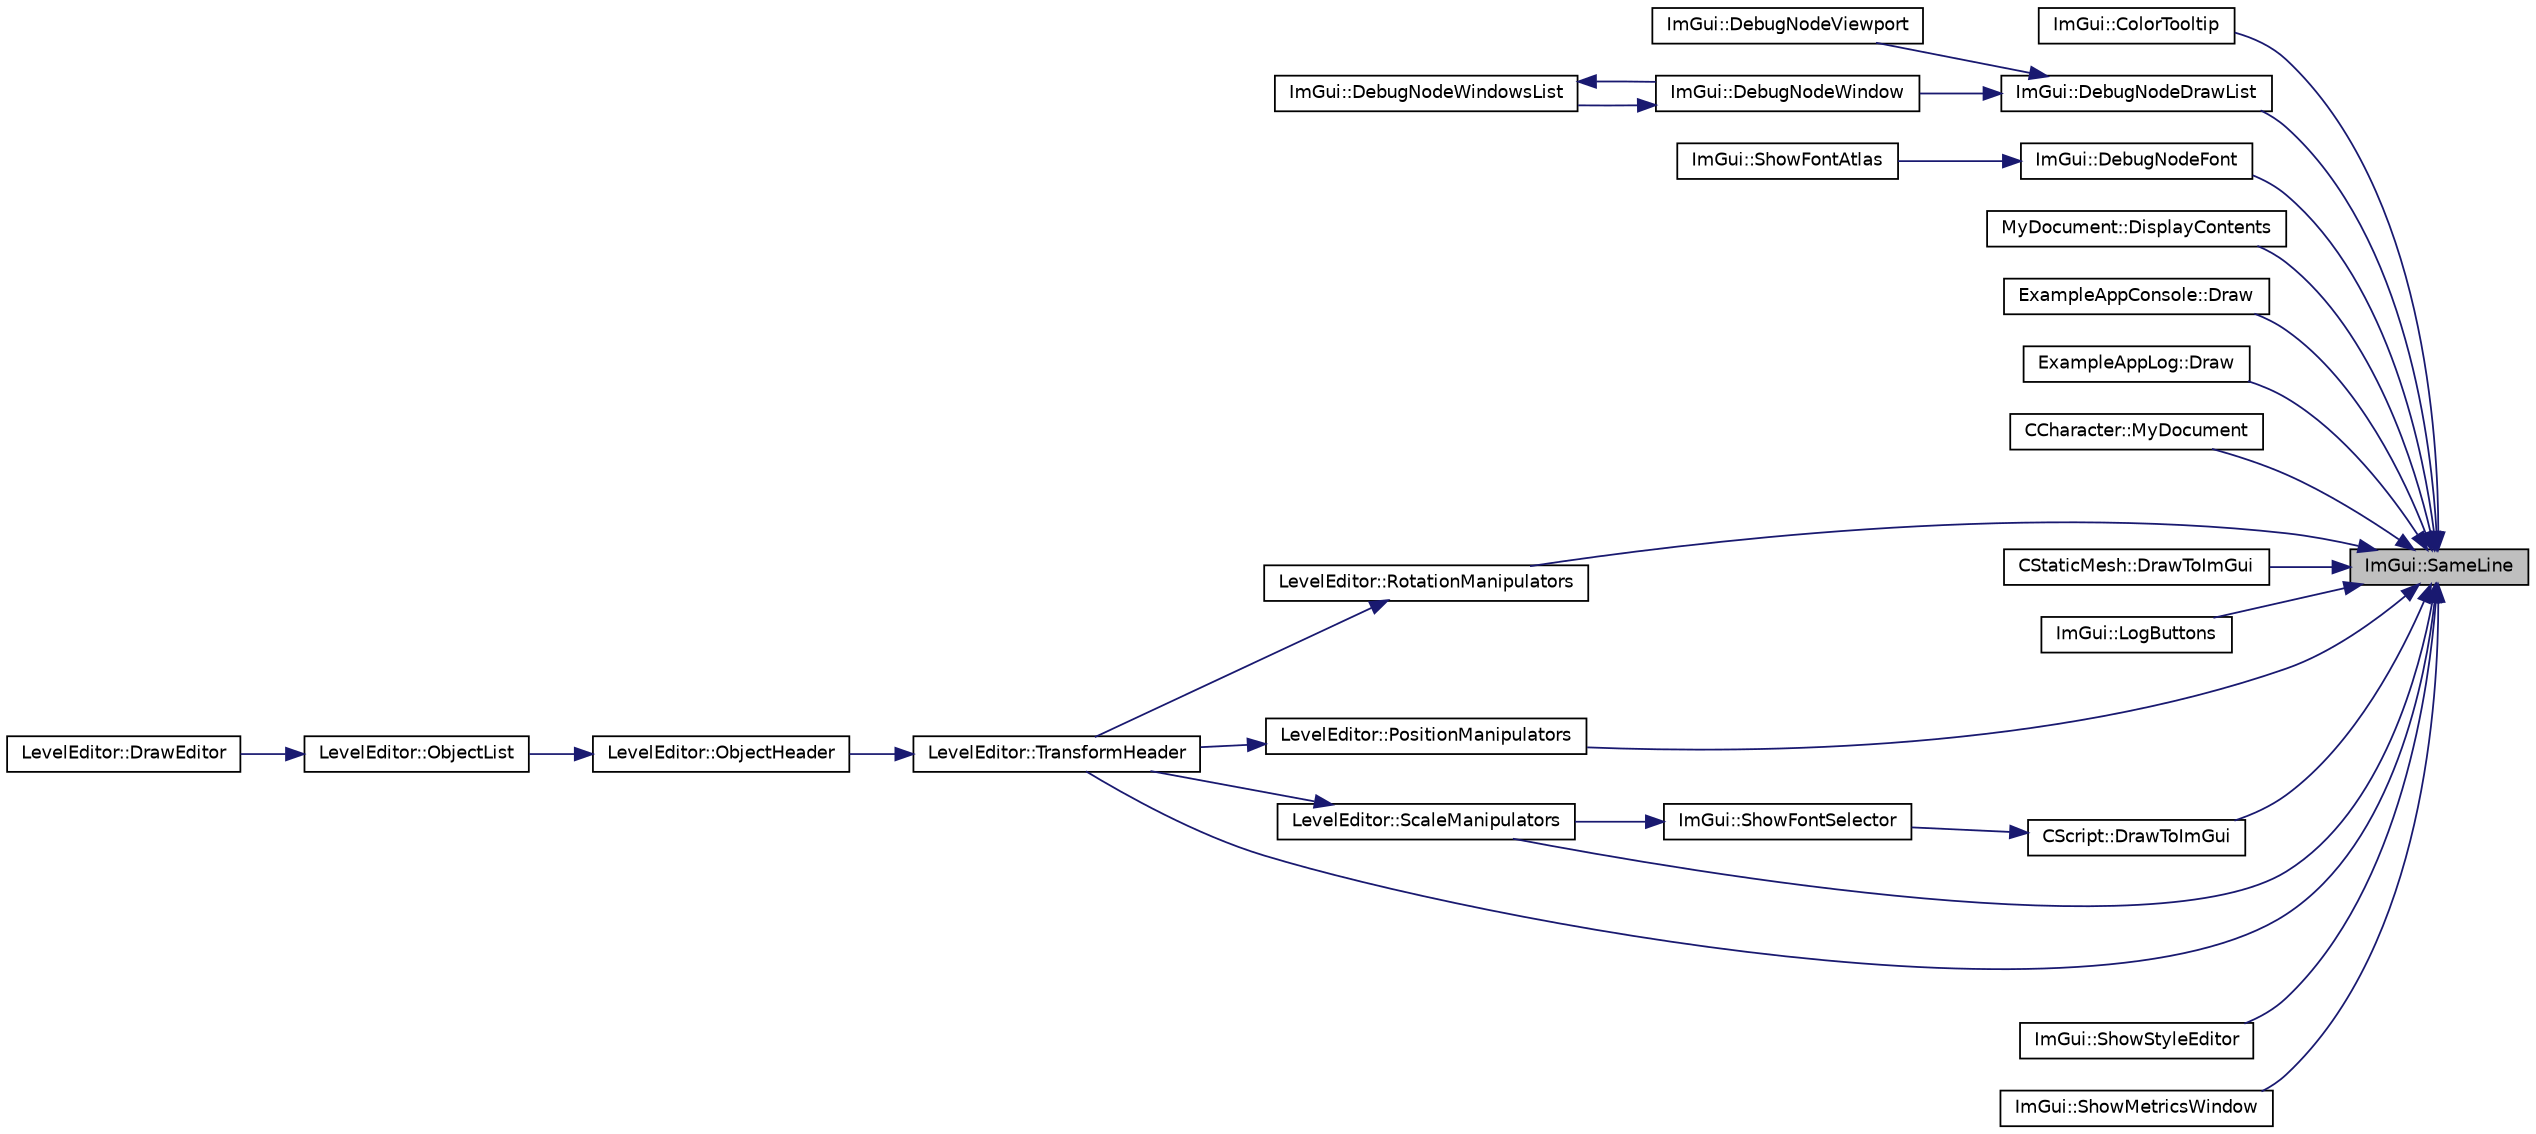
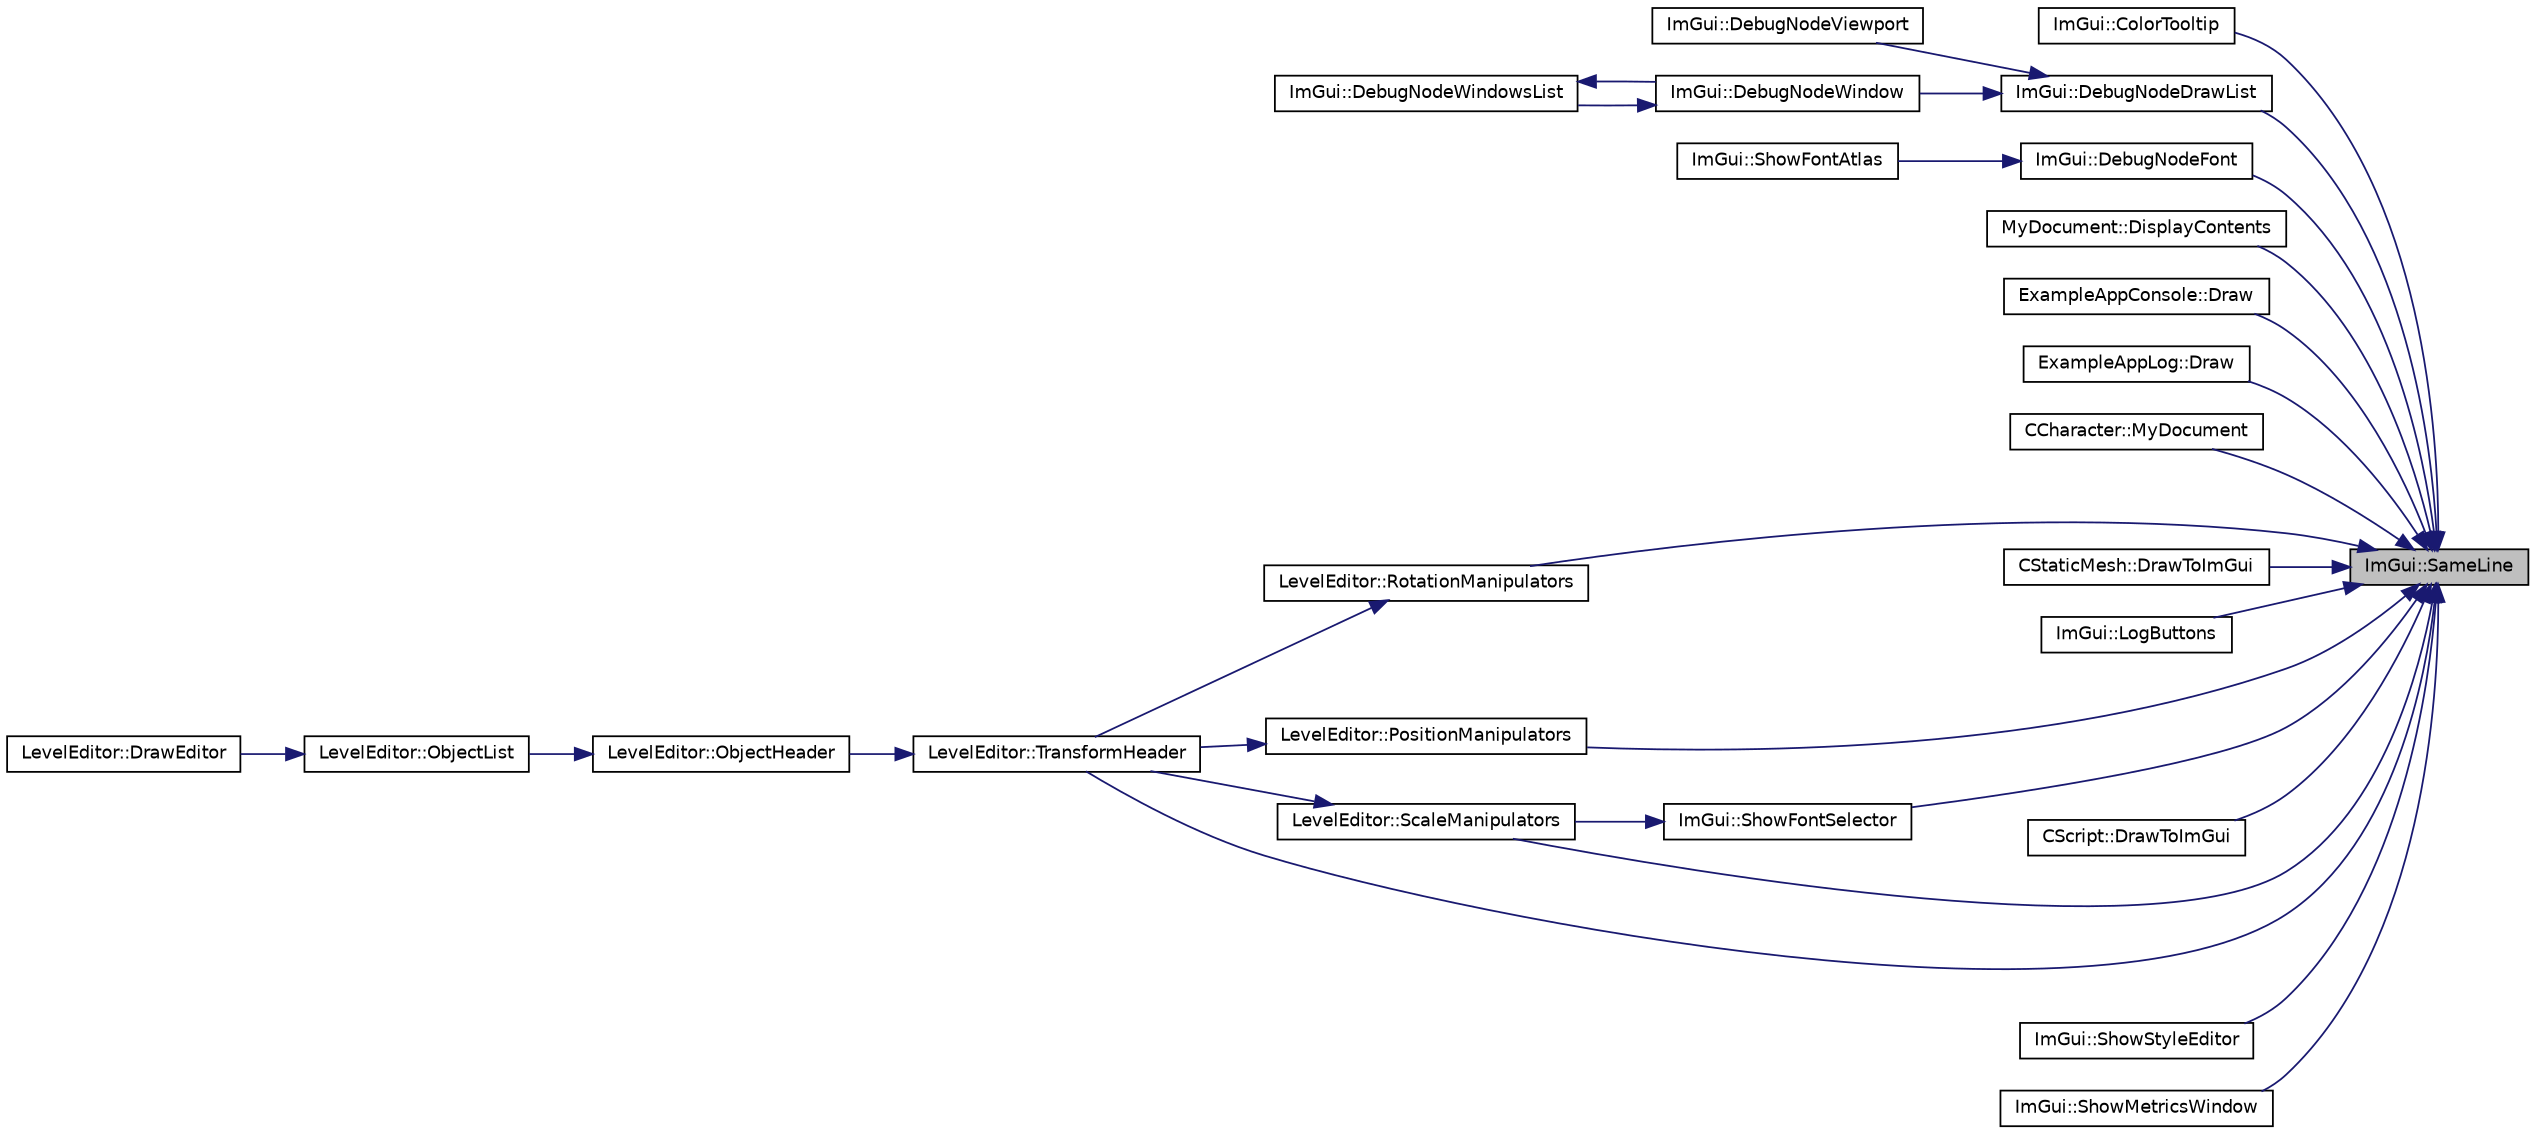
(1961, 830) -> (2192, 759)
